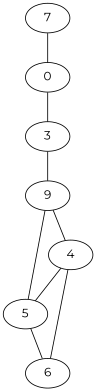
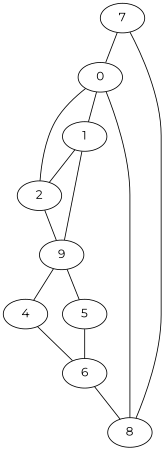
(48, 136) -> (39, 196)
none -> (85, 136)
(48, 285) -> none
none -> (130, 432)
